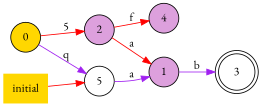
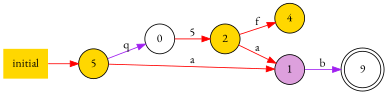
(164, 18) -> (290, 18)
(99, 30) -> (225, 39)
(26, 37) -> (160, 39)
(59, 57) -> (123, 53)
(237, 72) -> (363, 70)
(99, 81) -> (94, 64)
(128, 81) -> (187, 67)
